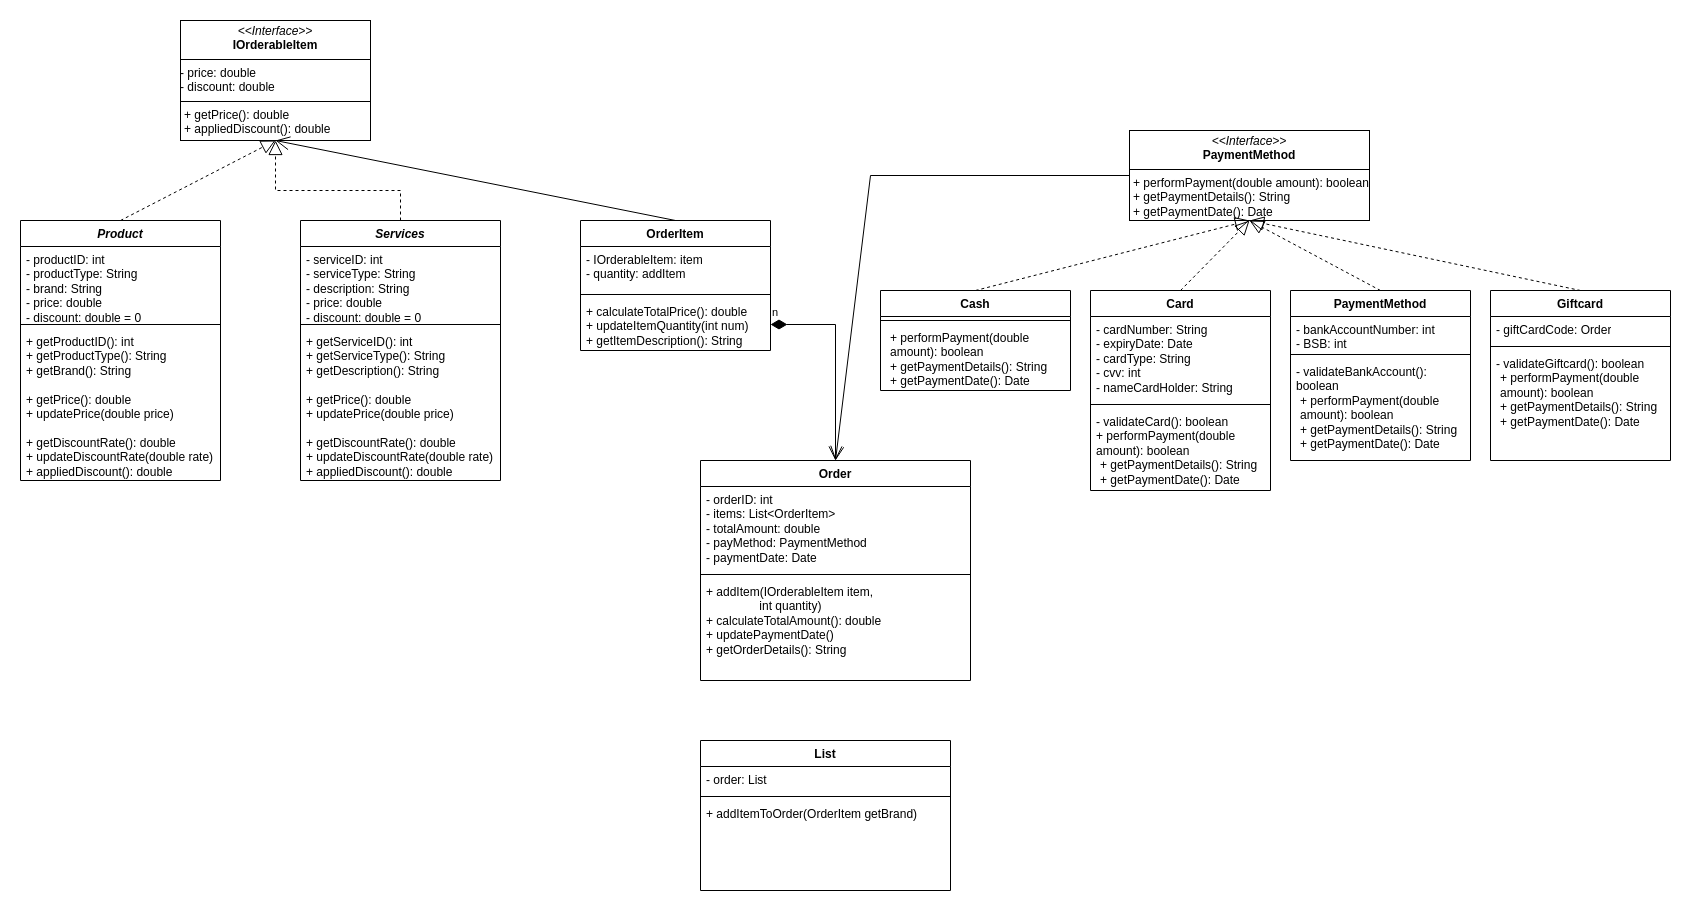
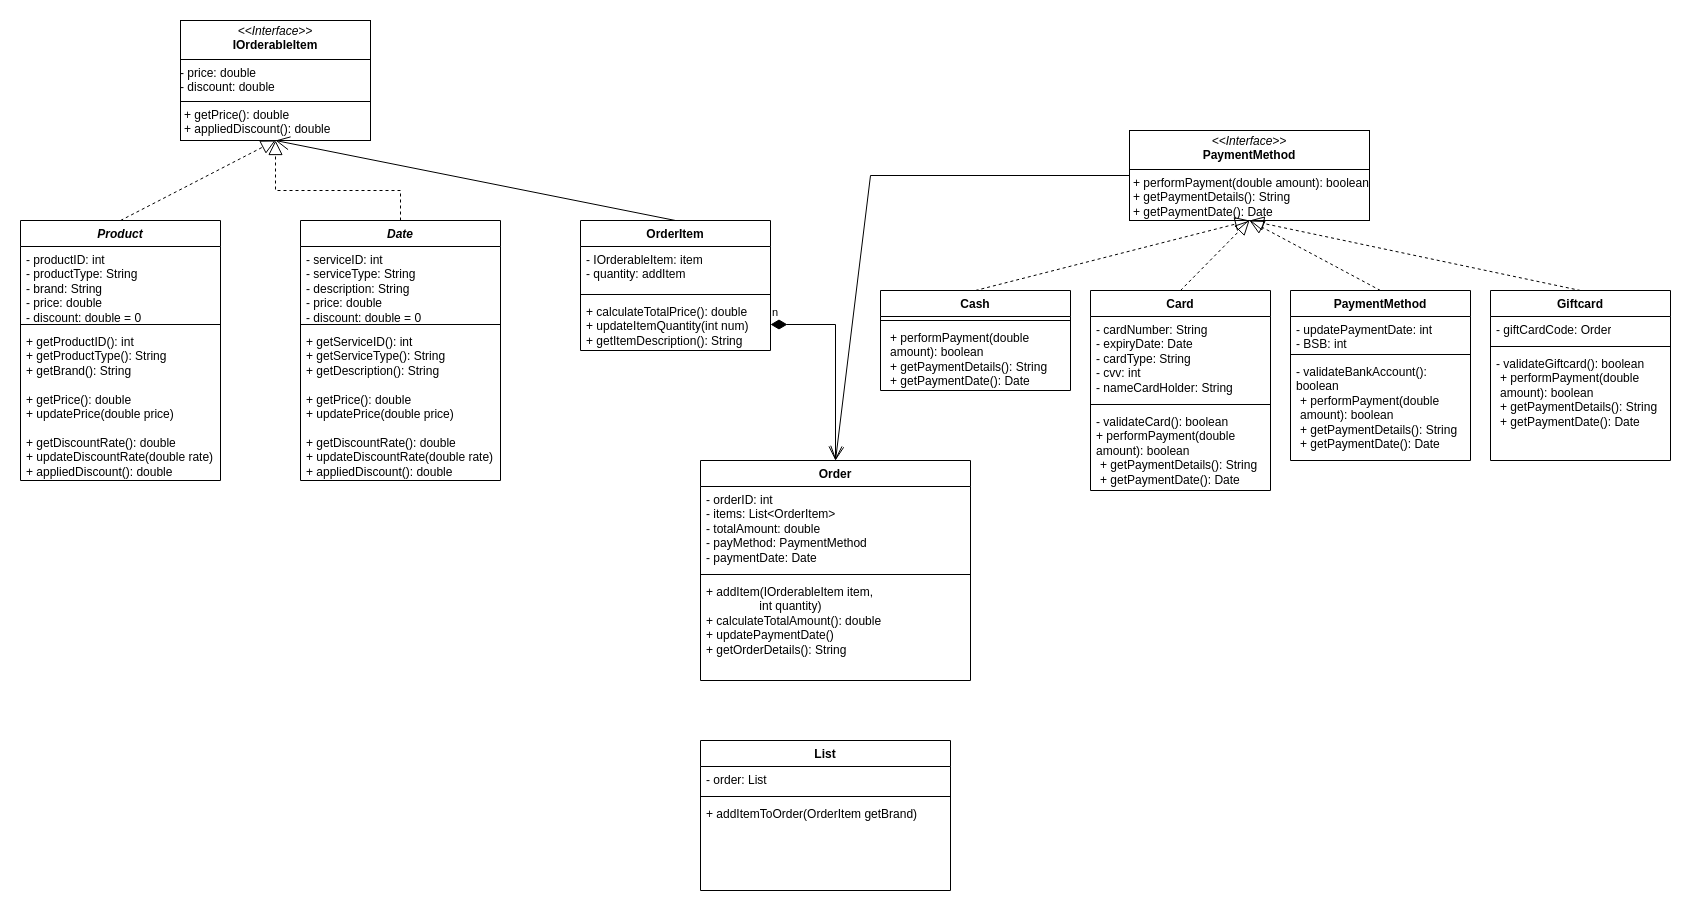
(401, 235) -> (401, 235)
(1371, 338) -> (1371, 338)
